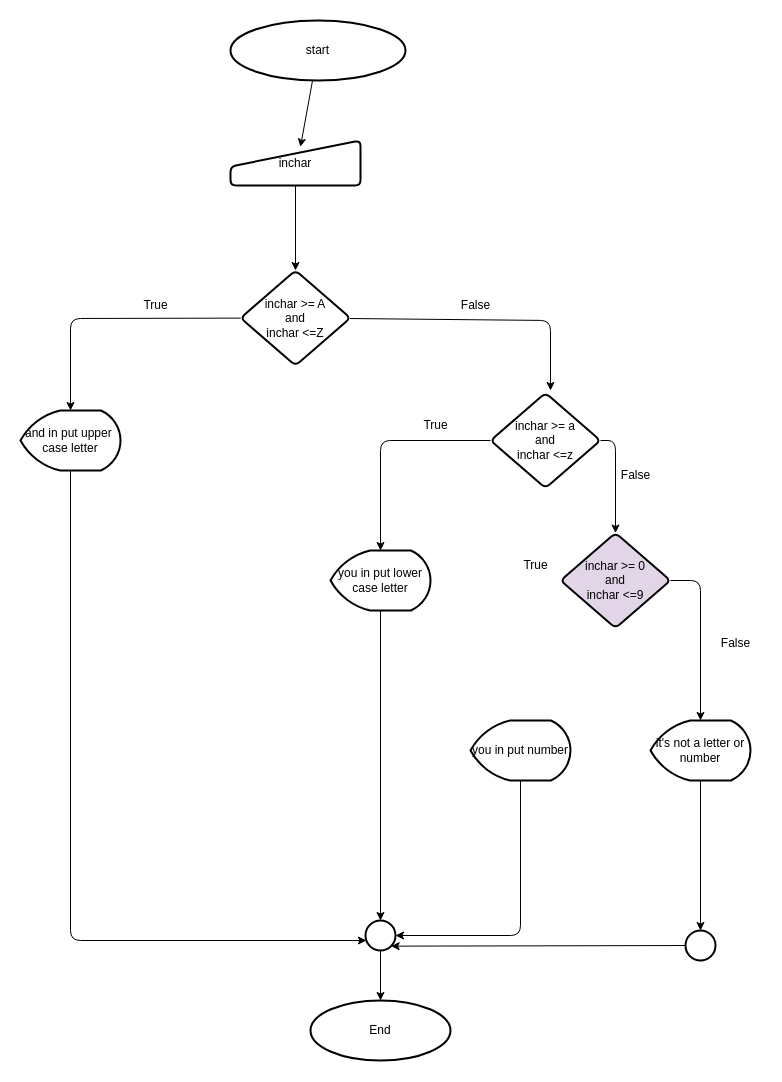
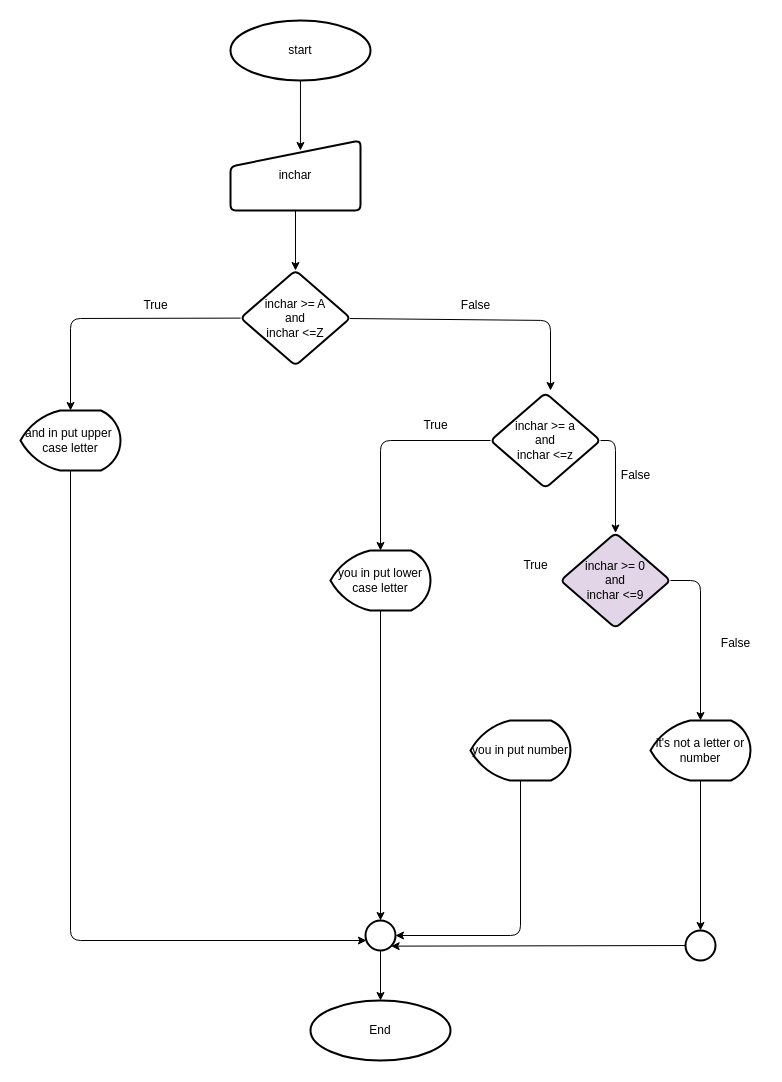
(318, 51) -> (301, 51)
(296, 163) -> (296, 176)
